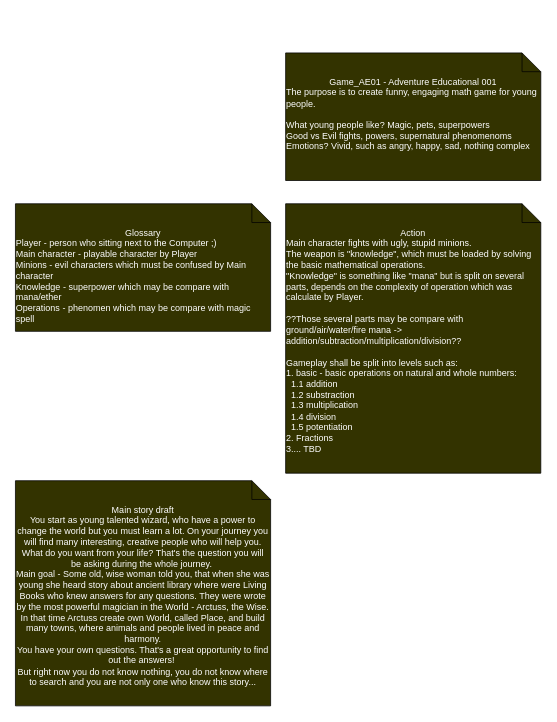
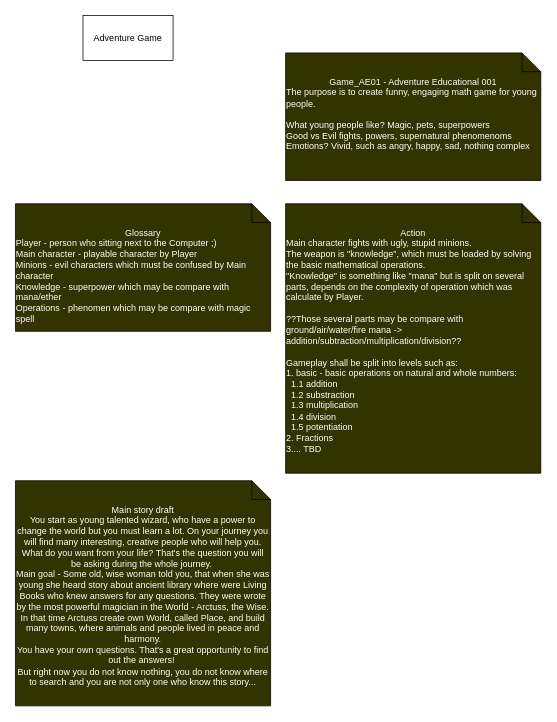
none -> (128, 38)
